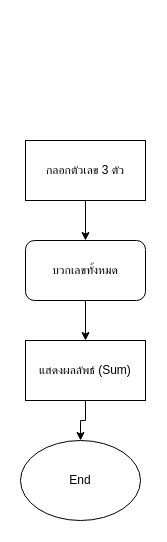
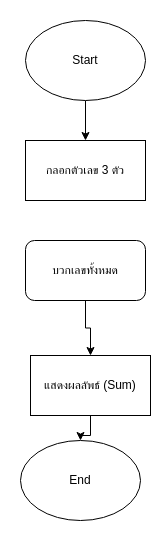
none -> (86, 61)
none -> (86, 117)
(86, 217) -> none
(86, 371) -> (91, 386)
